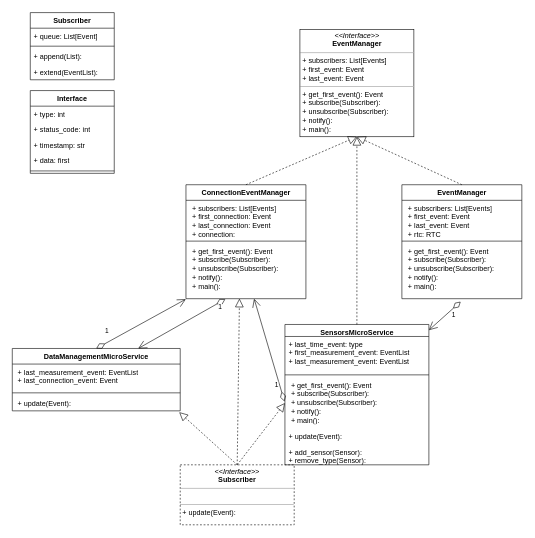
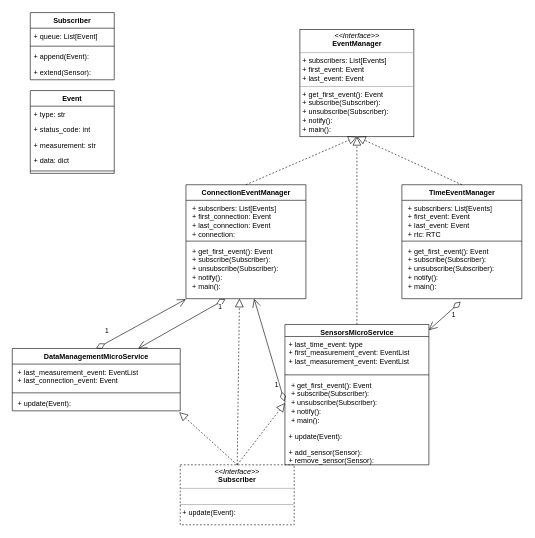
(61, 57) -> (64, 57)
(71, 72) -> (66, 72)
(72, 99) -> (72, 99)
(52, 114) -> (53, 114)
(62, 146) -> (67, 146)
(56, 161) -> (54, 161)
(462, 193) -> (462, 193)
(331, 457) -> (335, 457)
